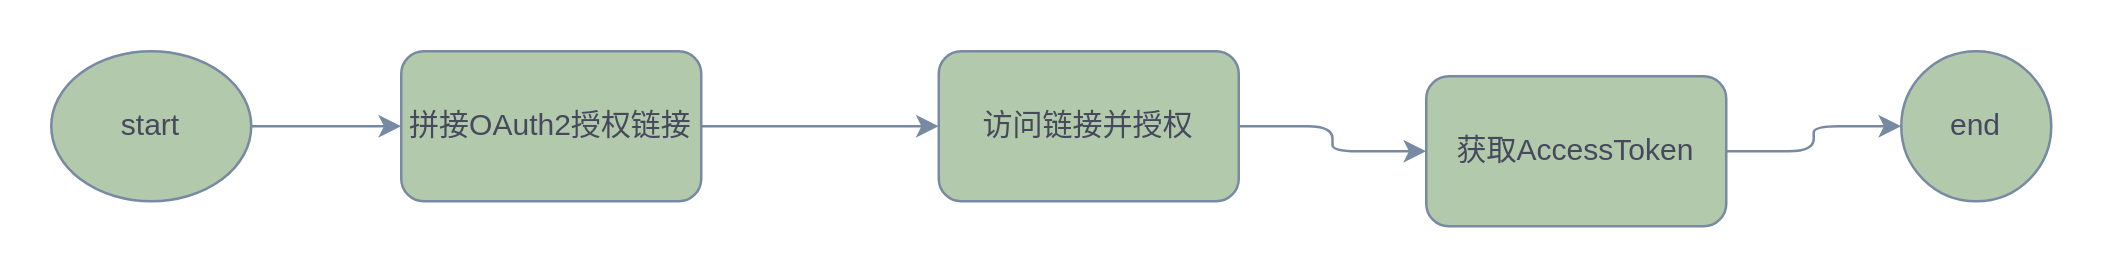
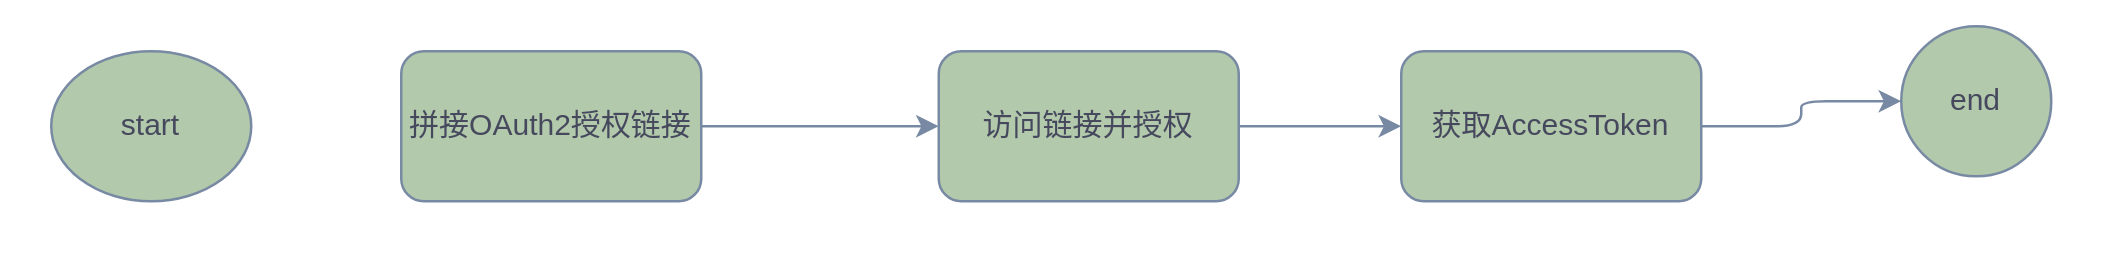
(318, 126) -> none
(1976, 126) -> (1976, 101)
(1576, 151) -> (1551, 126)
